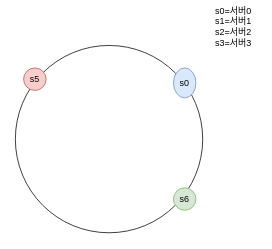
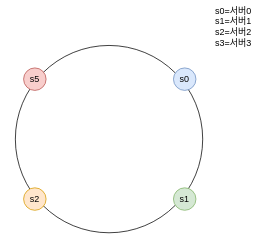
(185, 83) -> (185, 79)
none -> (35, 199)
(185, 199) -> (185, 199)
